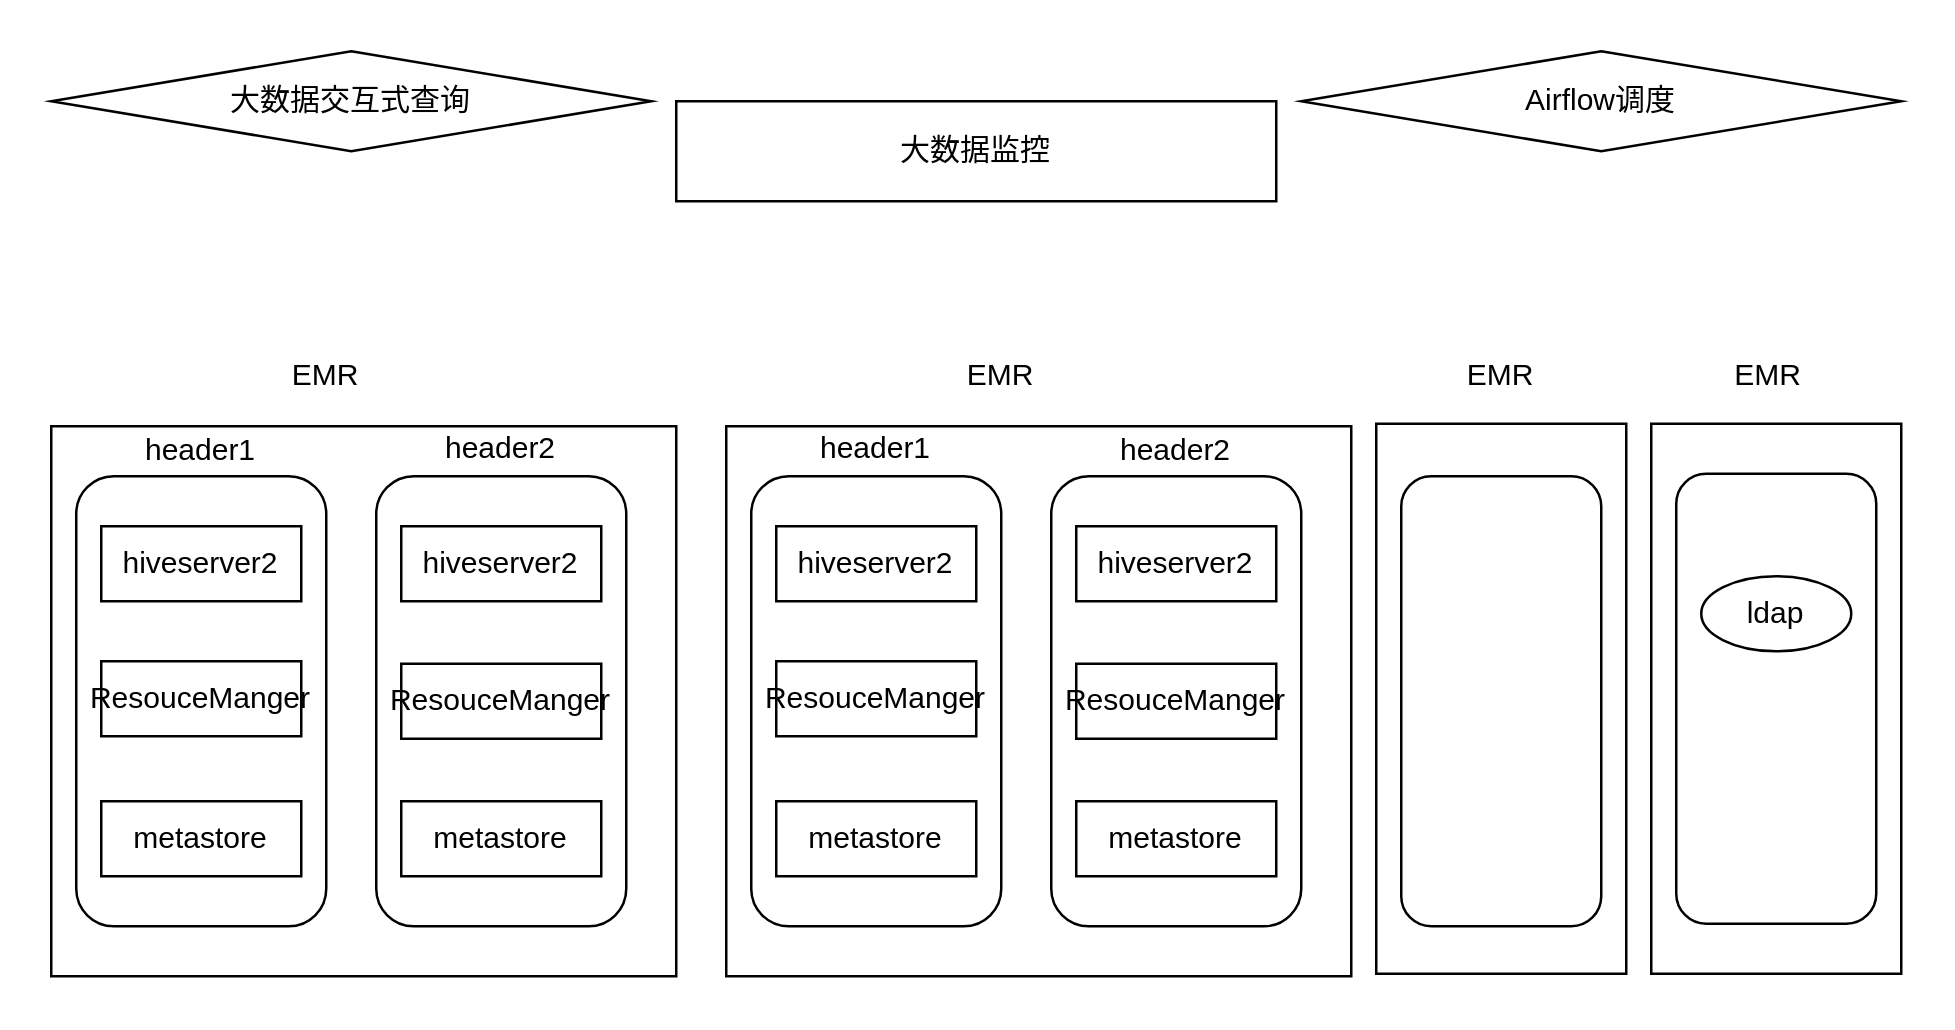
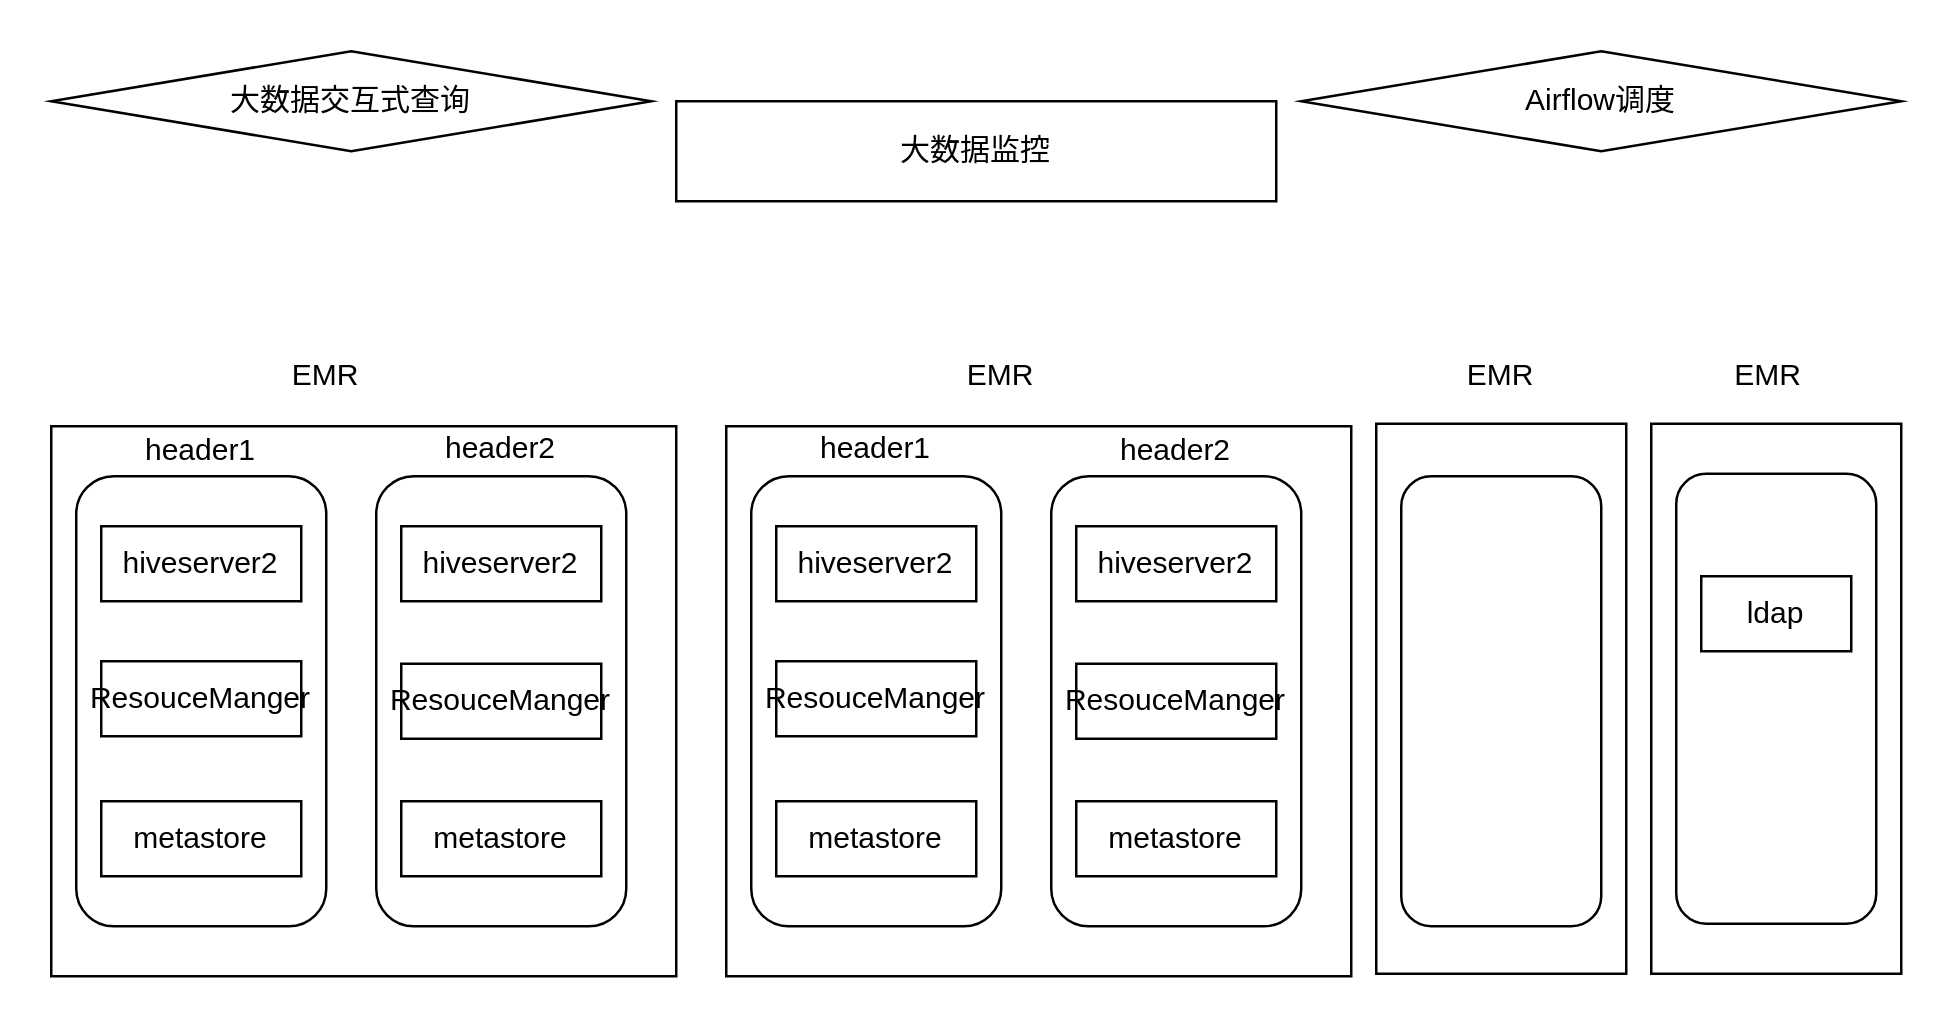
(1776, 614) -> (1776, 614)
